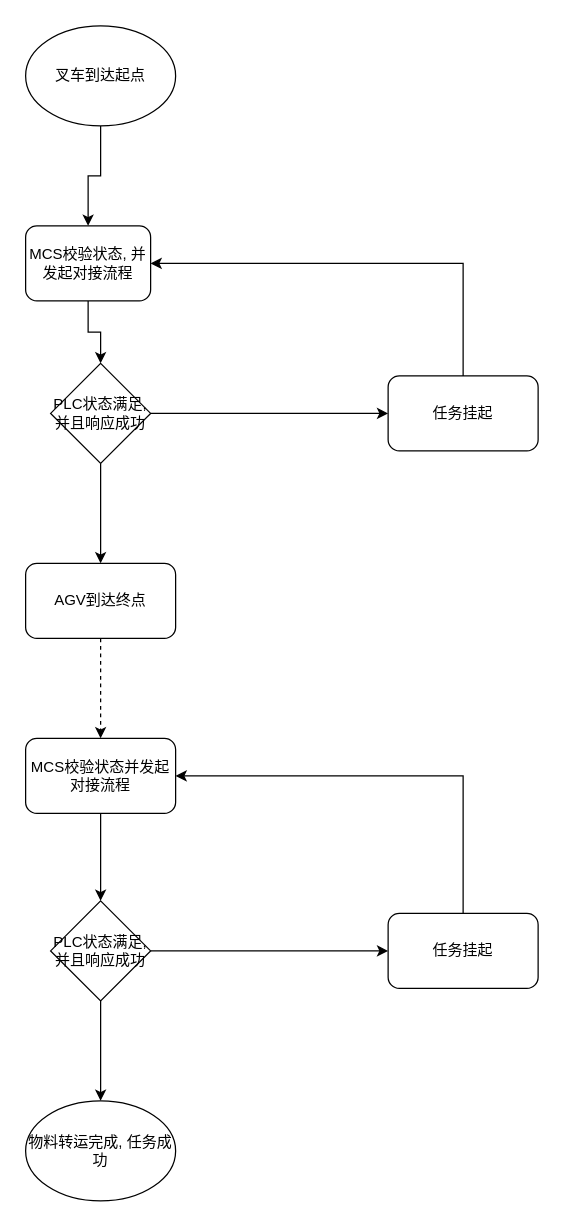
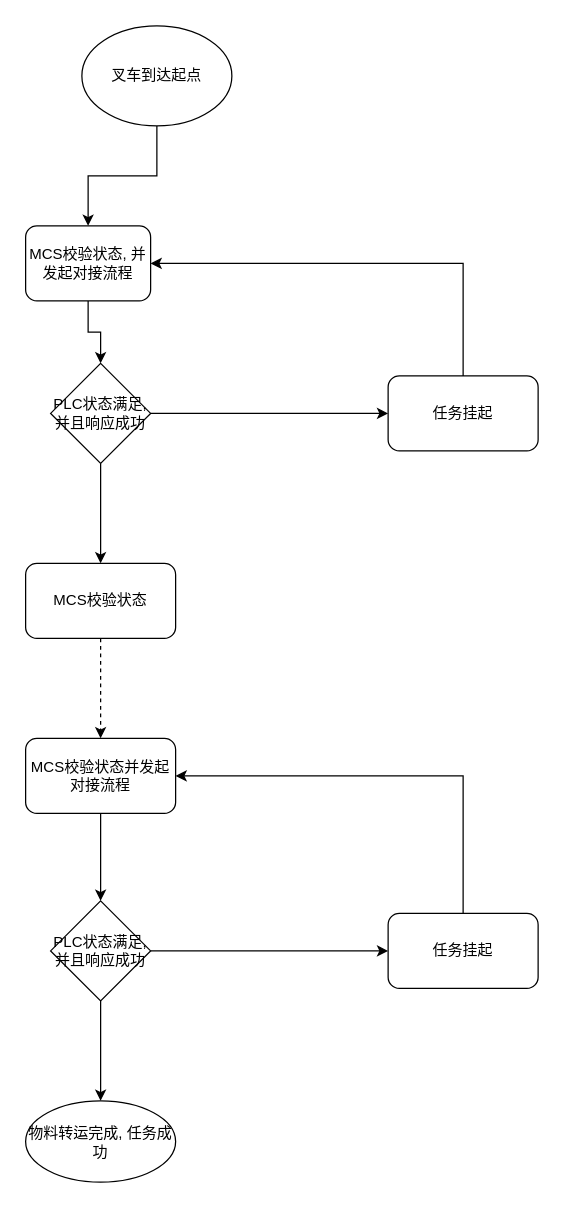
(101, 76) -> (157, 76)
(101, 601) -> (101, 601)
(101, 1151) -> (101, 1141)
